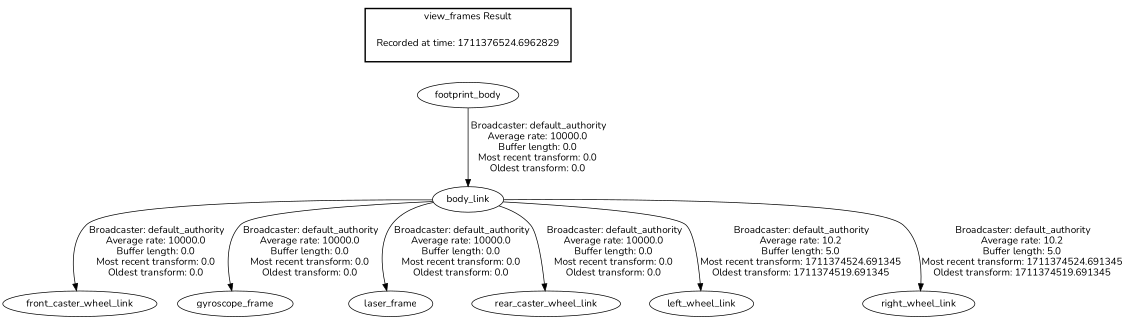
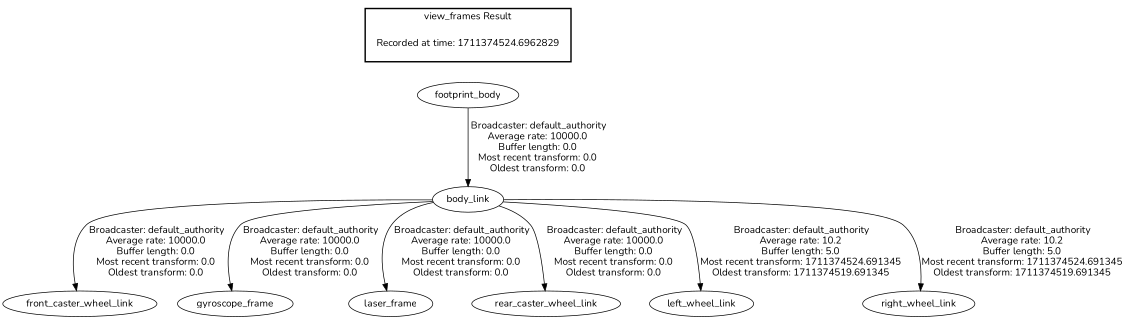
(468, 43) -> (468, 43)
